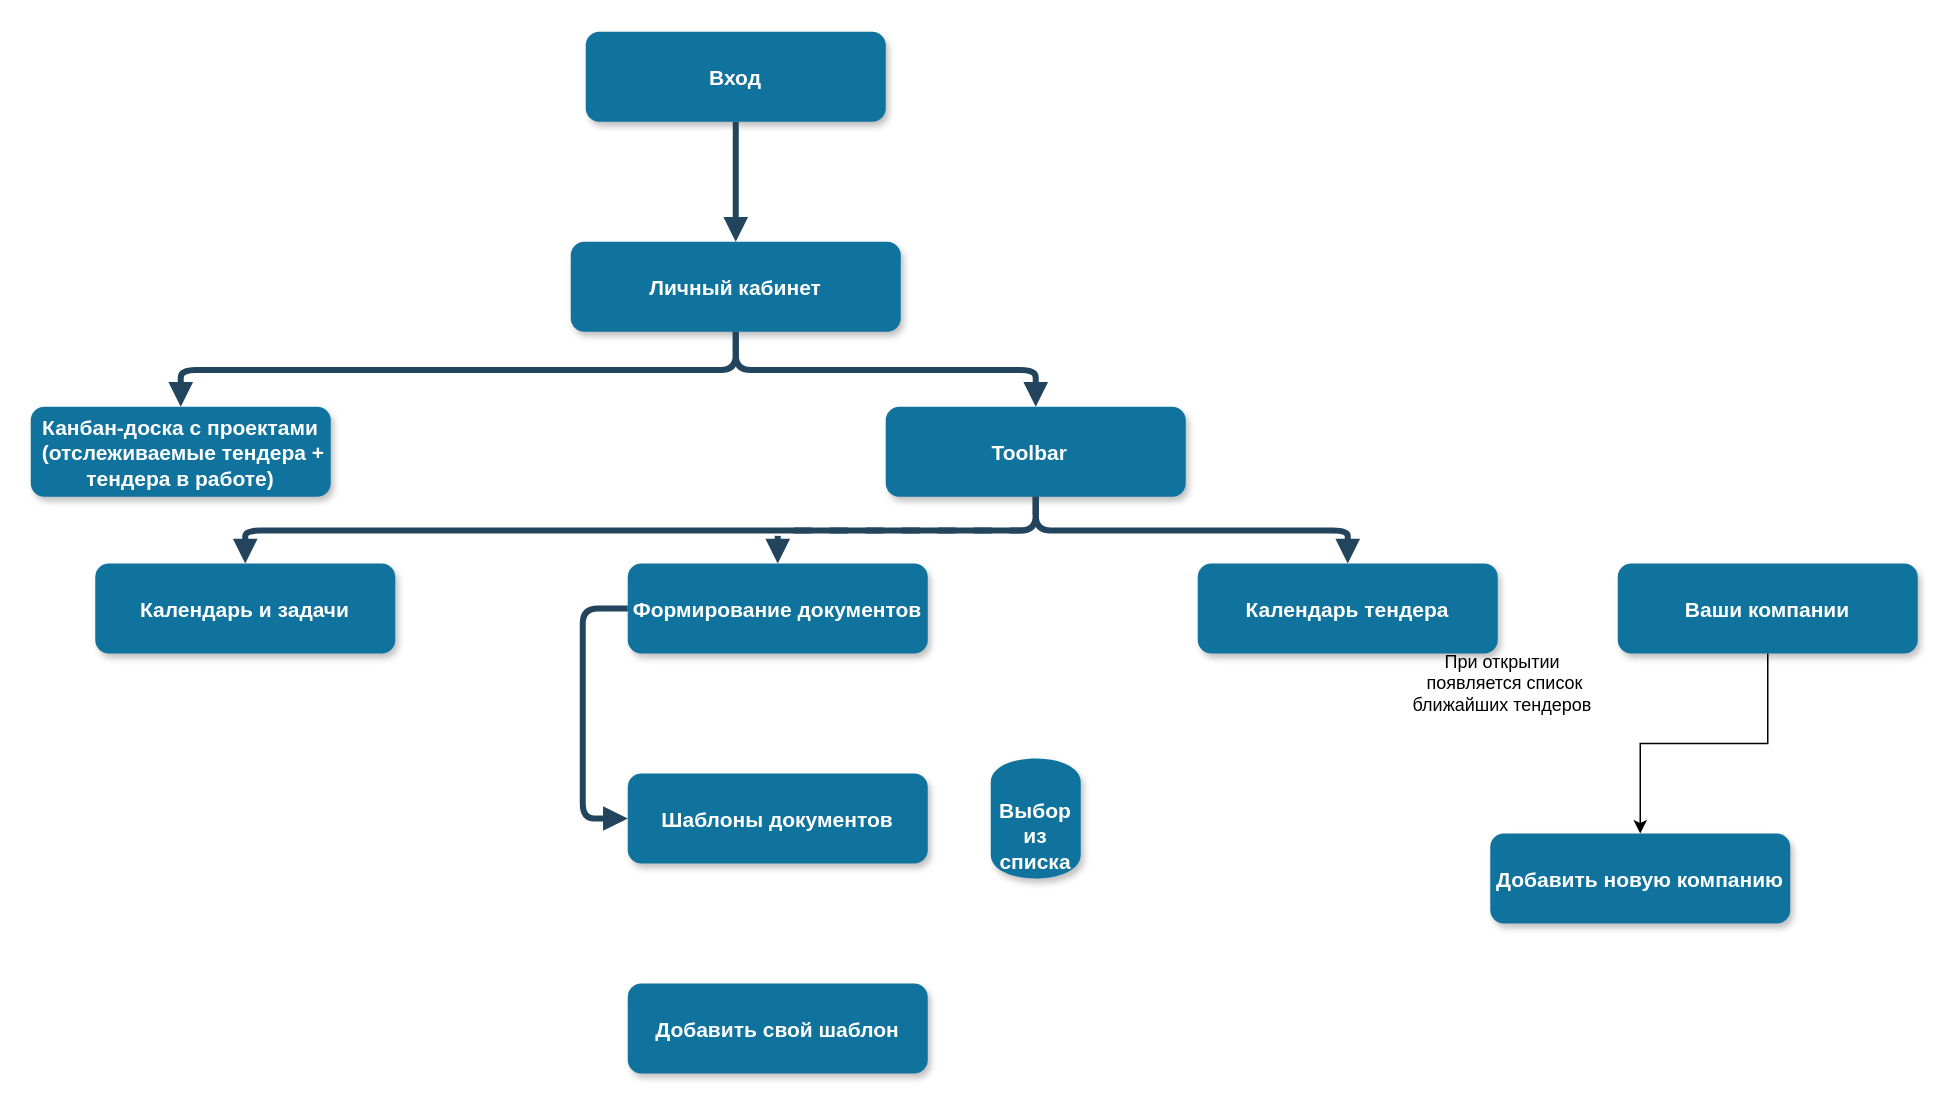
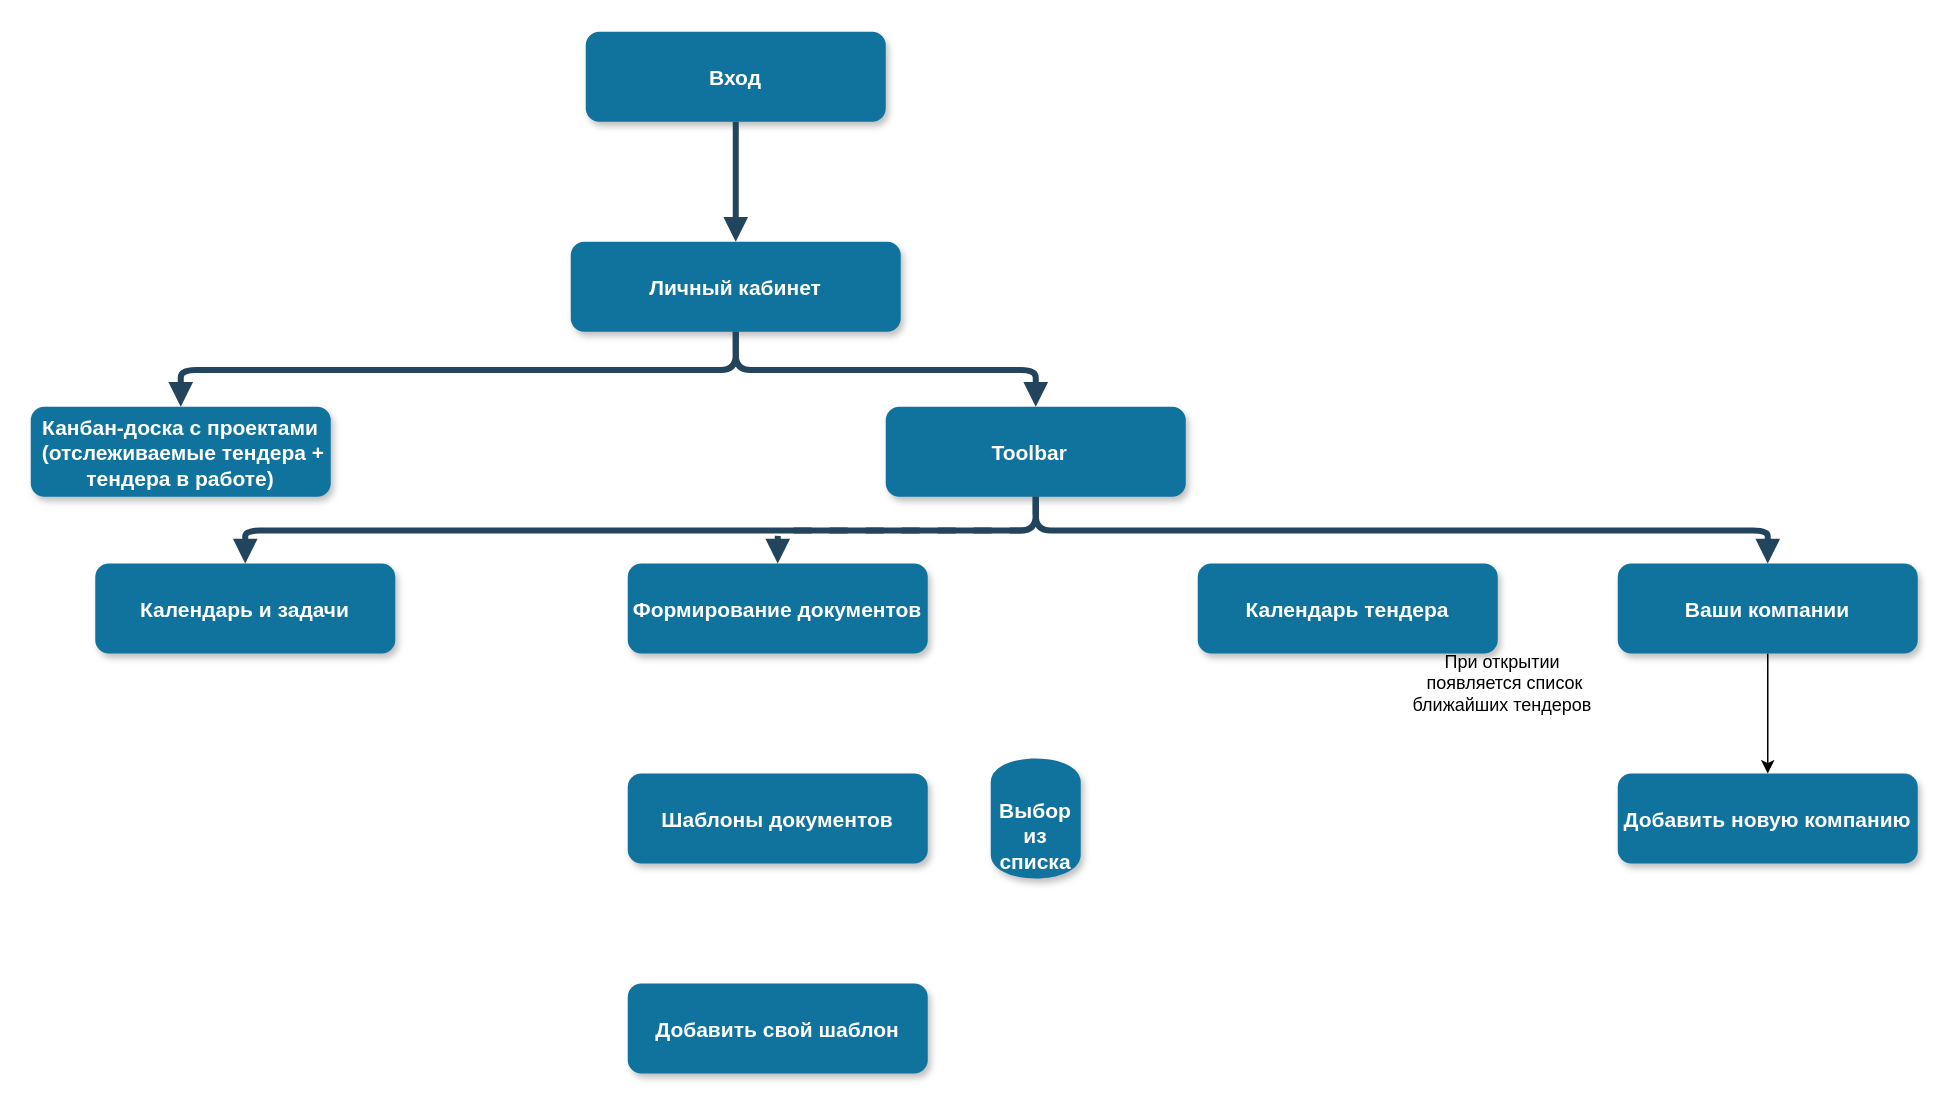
none -> (1558, 530)
(1348, 537) -> none
(583, 701) -> none
(1640, 878) -> (1768, 818)
